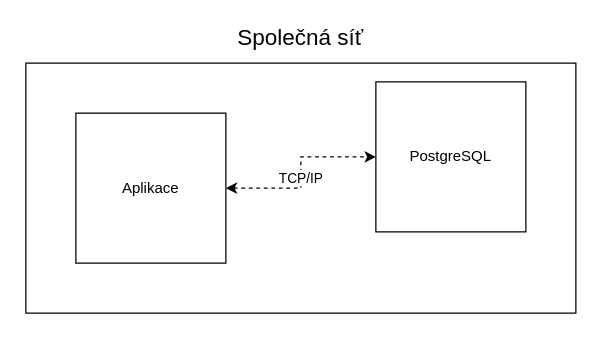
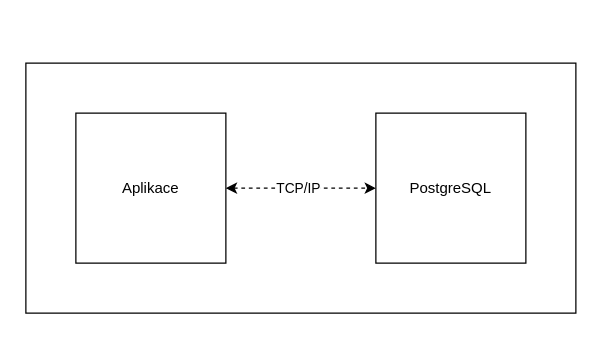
(301, 38) -> none
(451, 157) -> (451, 188)
